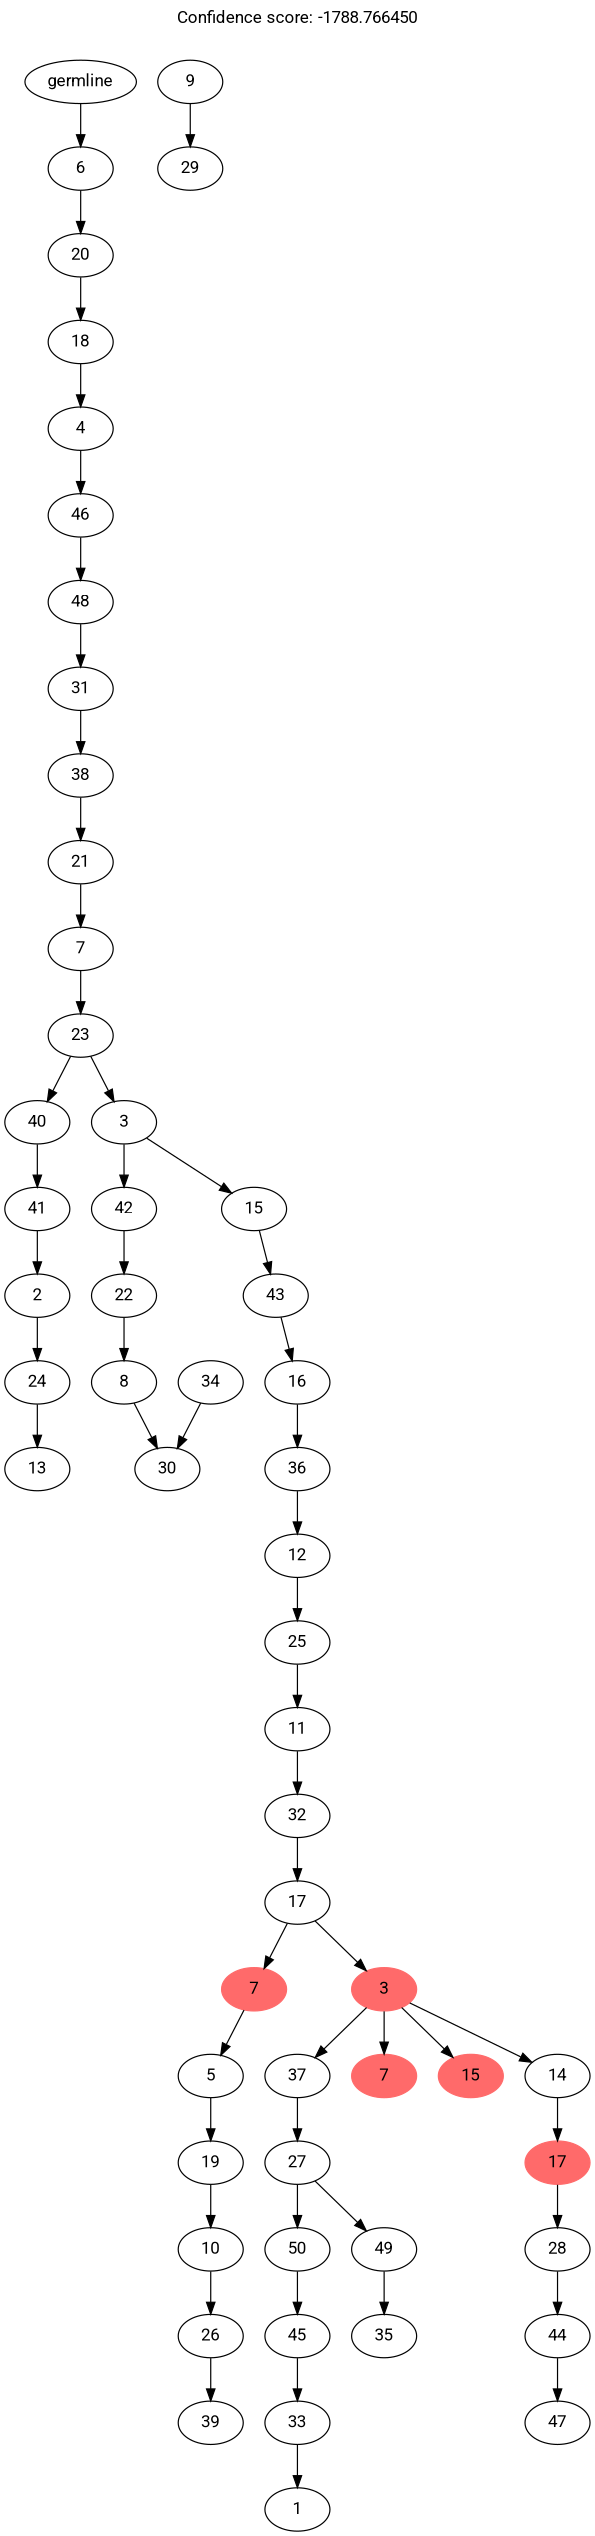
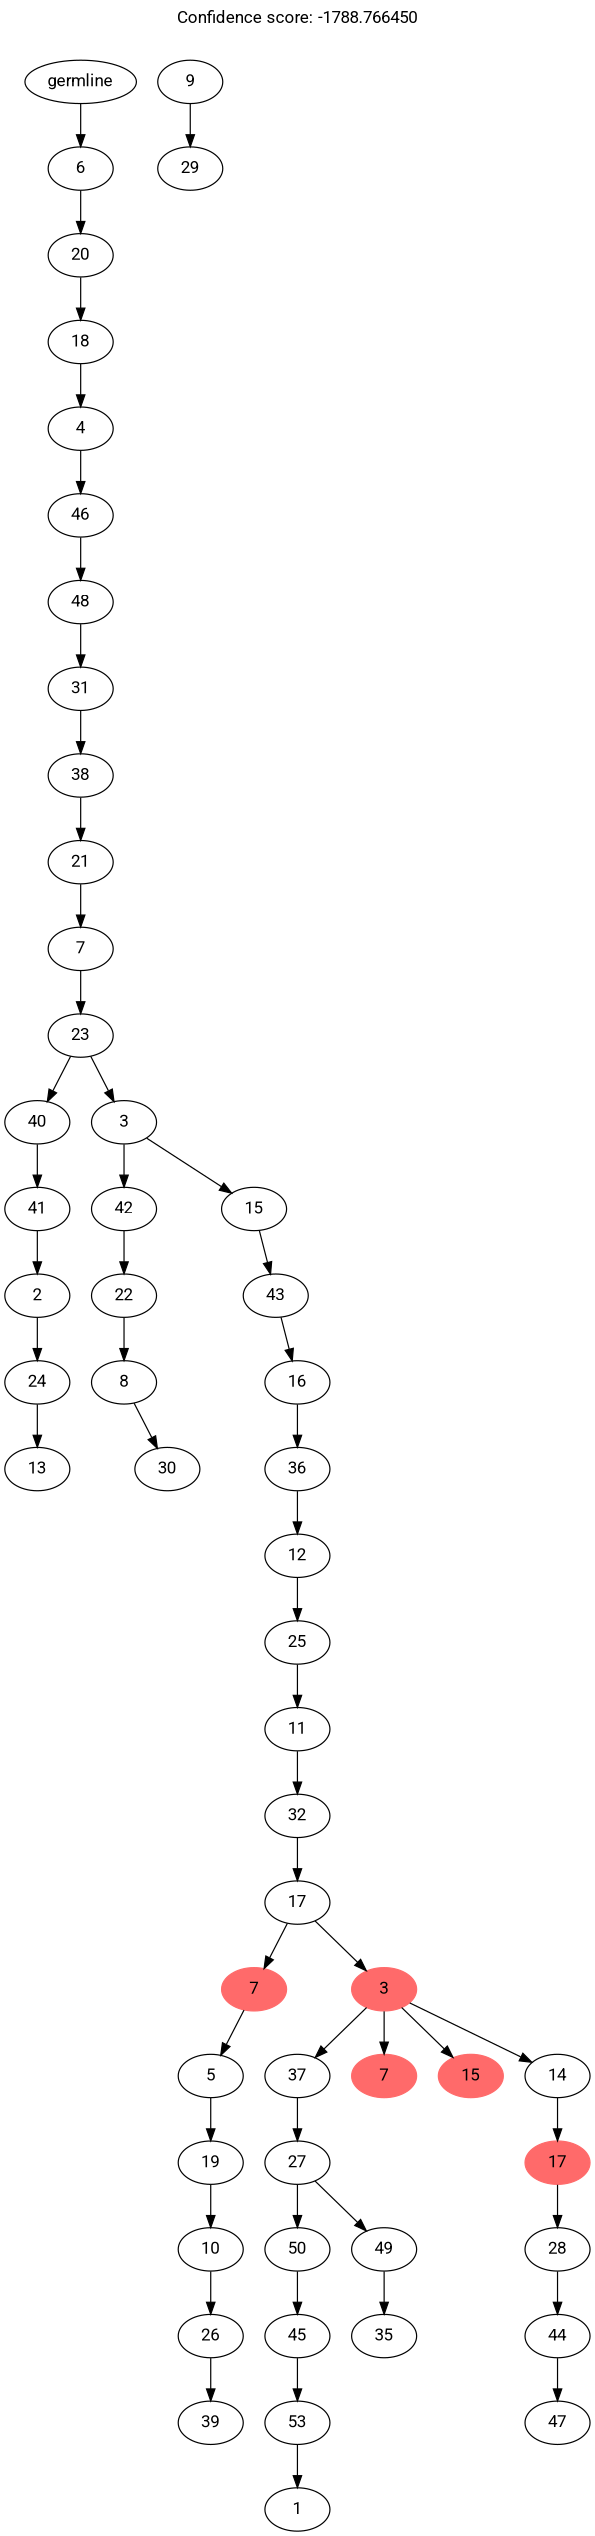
(211, 1382) -> none
(297, 2423) -> (297, 2423)
